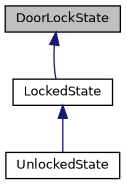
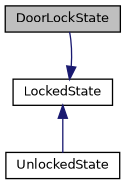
(54, 62) -> (71, 49)
